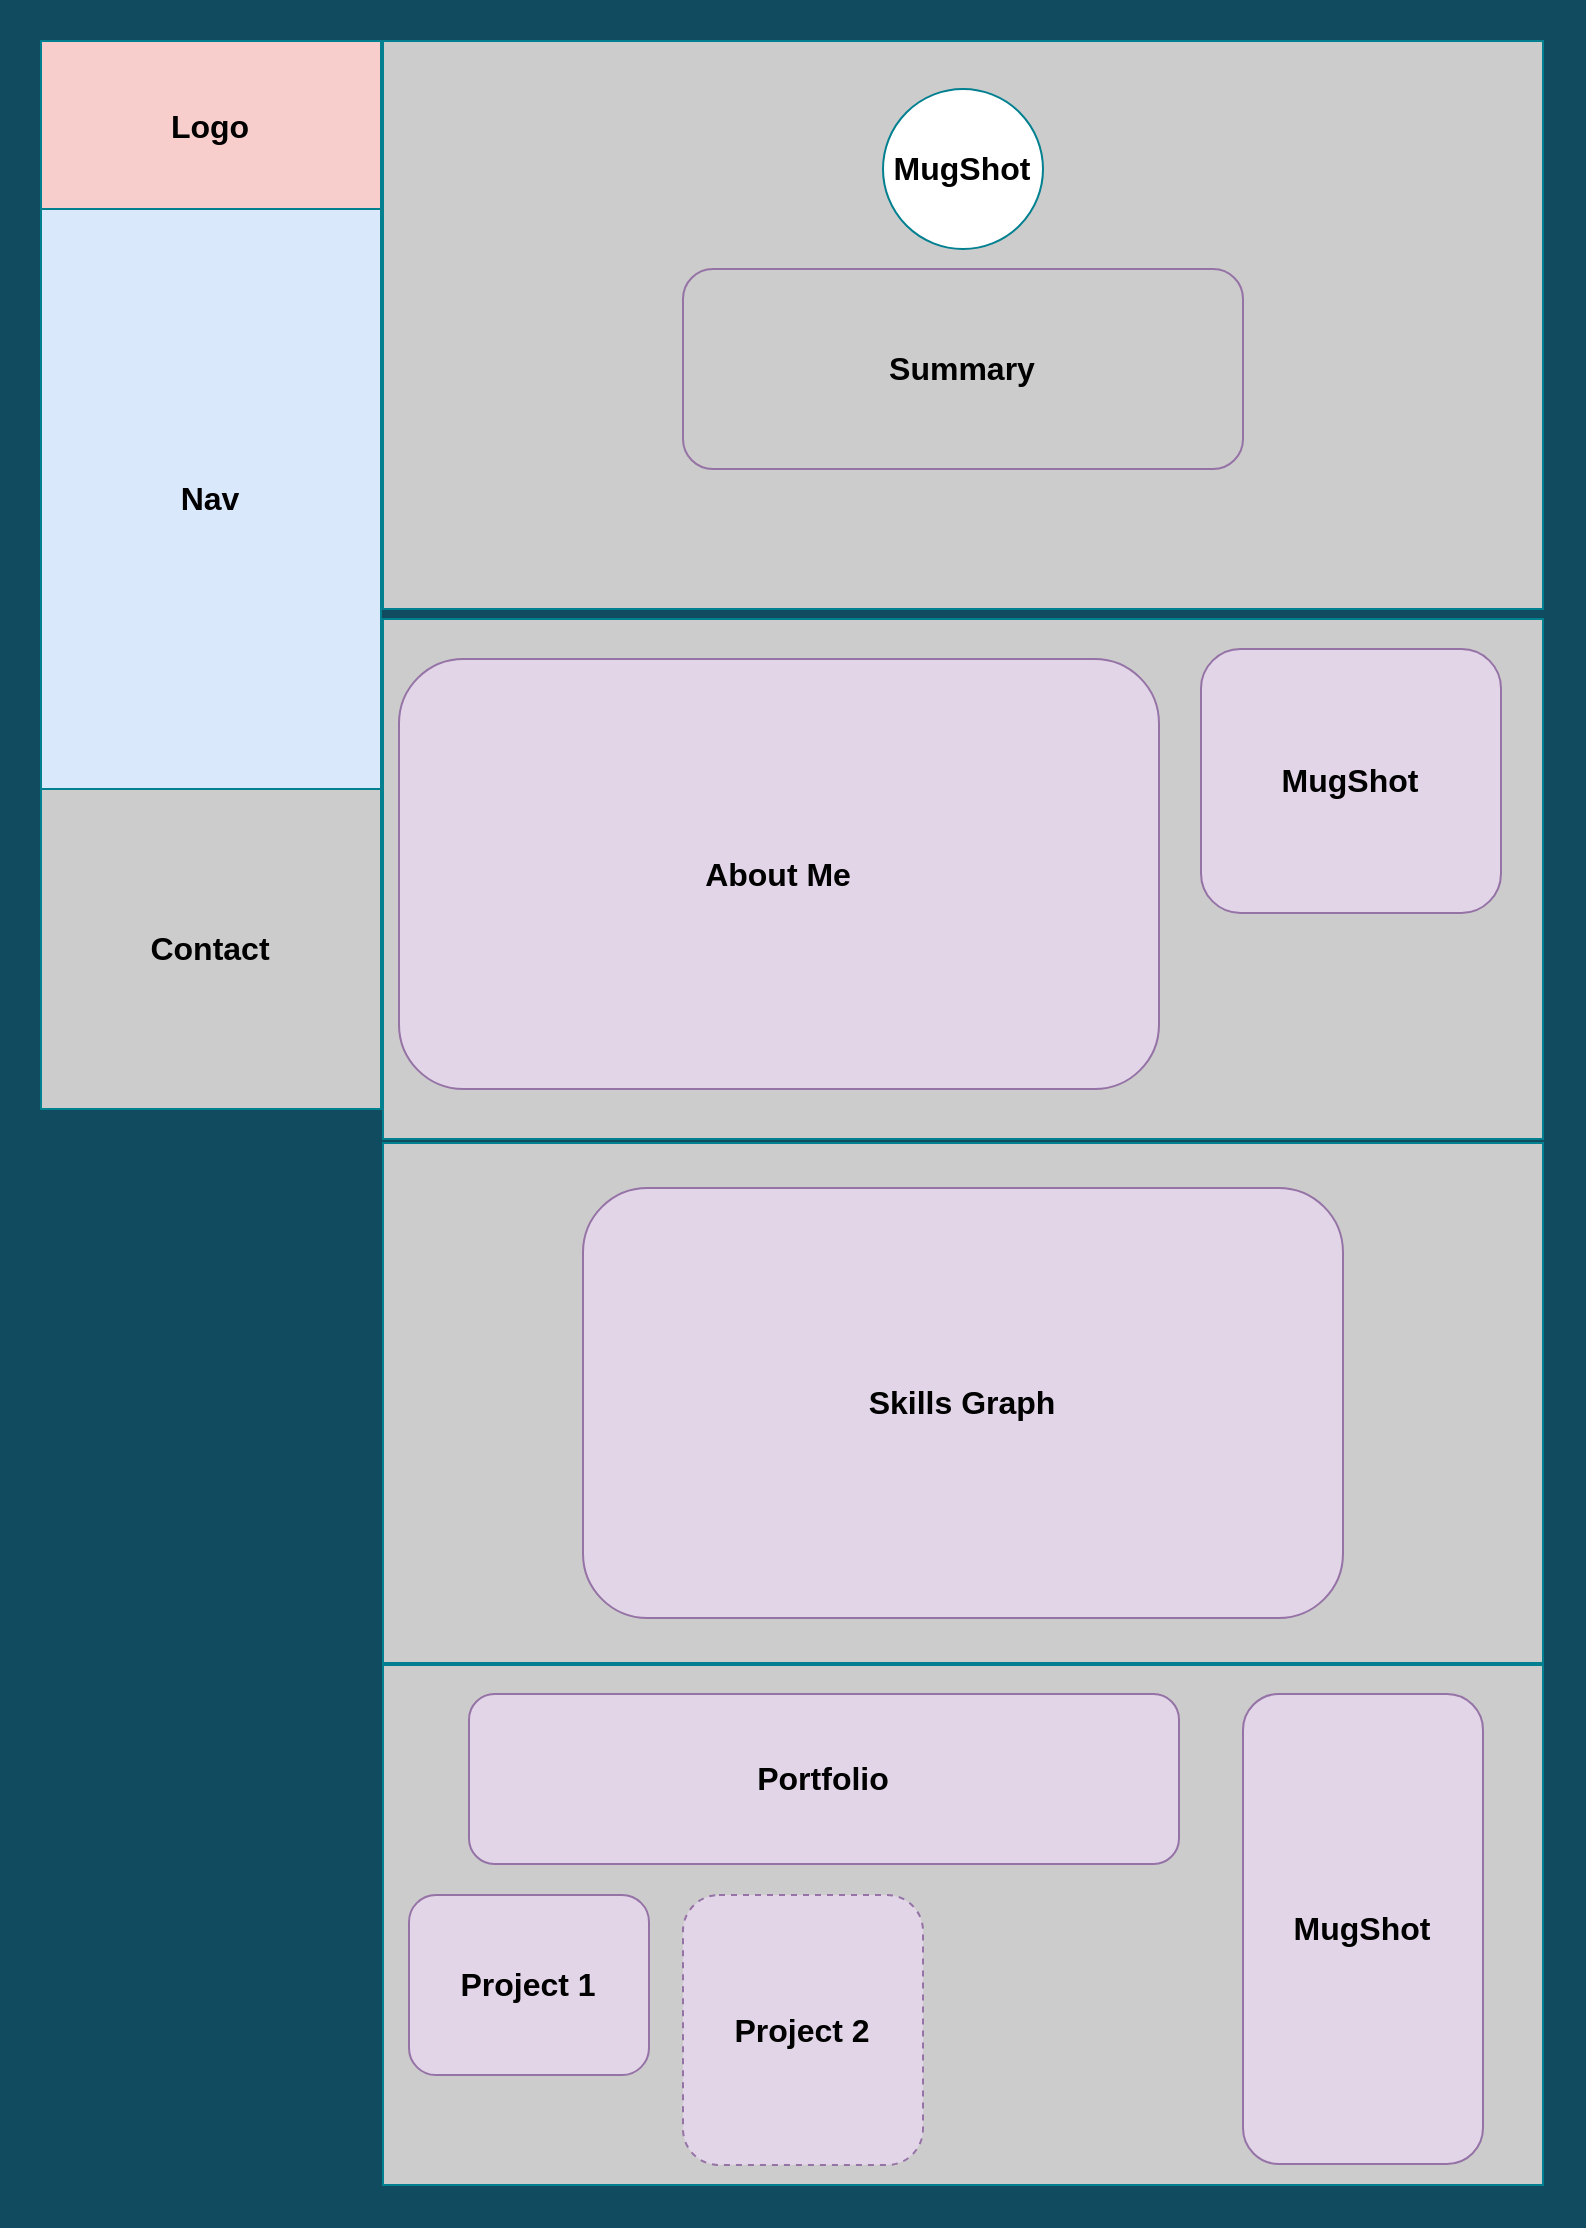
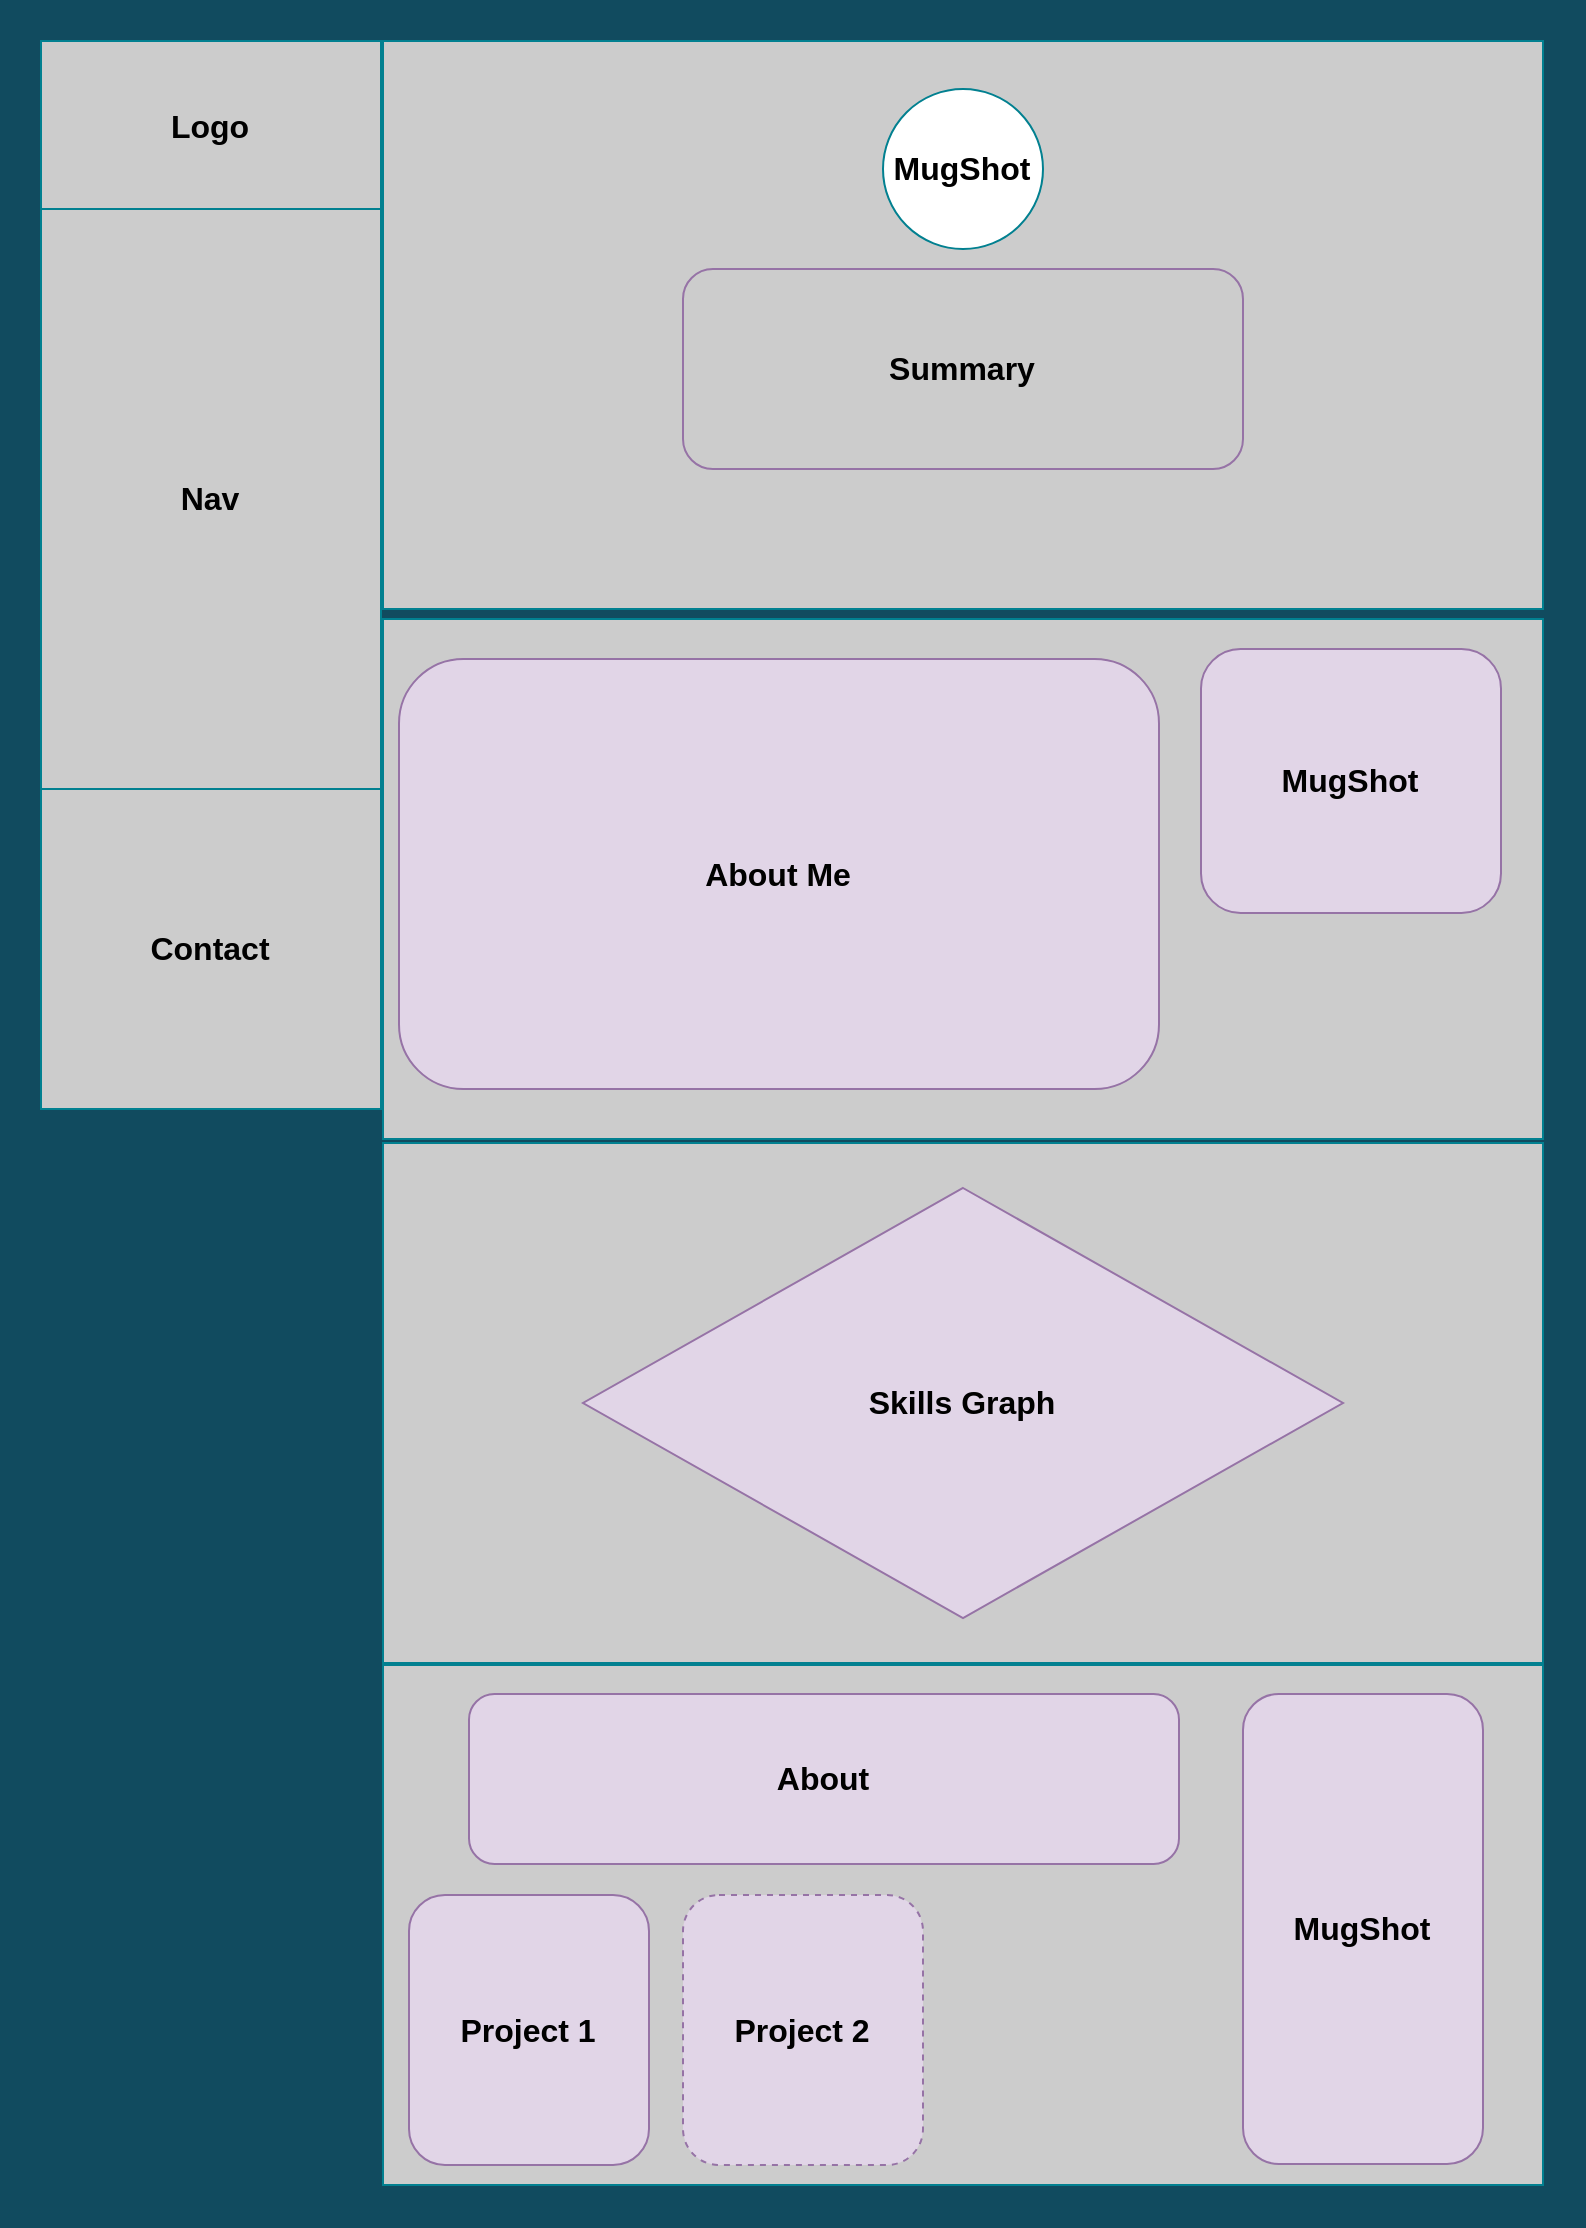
(211, 126) -> (211, 126)
(211, 499) -> (211, 499)
(963, 1403) -> (963, 1403)
(824, 1779) -> (824, 1779)
(529, 1985) -> (529, 2030)
